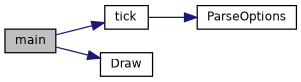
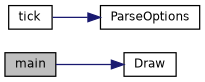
(74, 30) -> none
